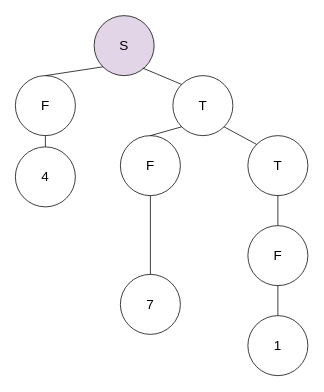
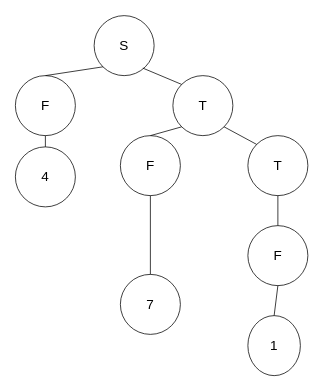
(124, 45) -> (124, 45)
(278, 345) -> (274, 345)
